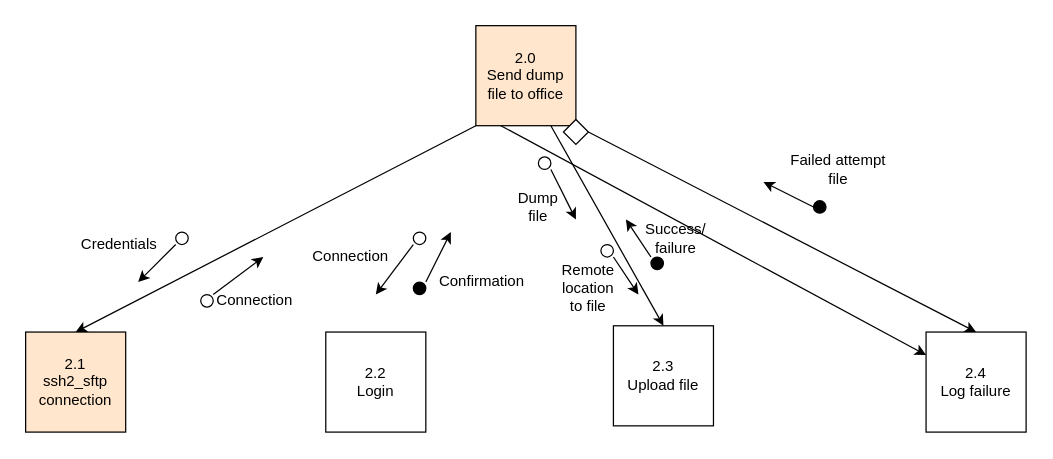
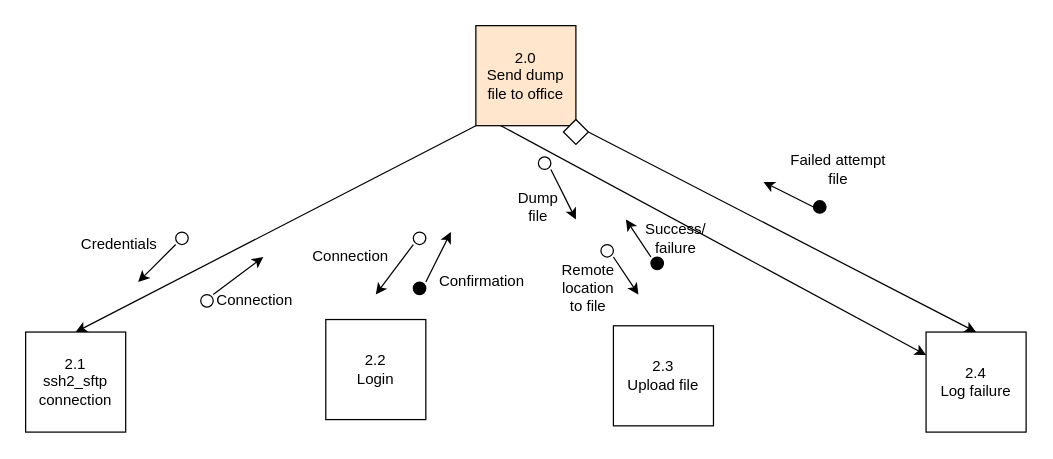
(605, 222) -> none
(76, 382) -> (76, 382)
(376, 382) -> (376, 369)
